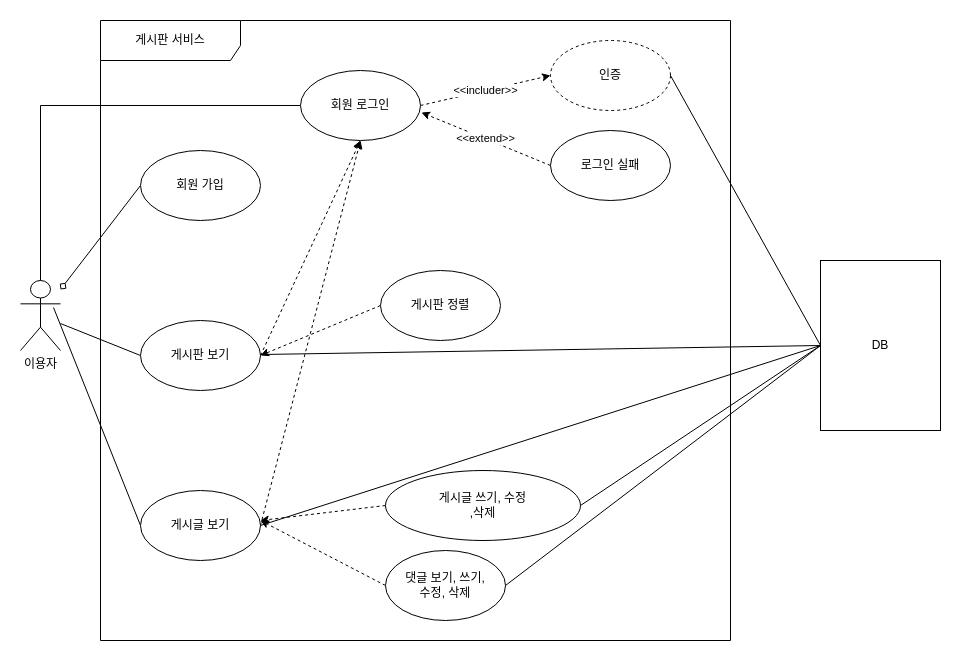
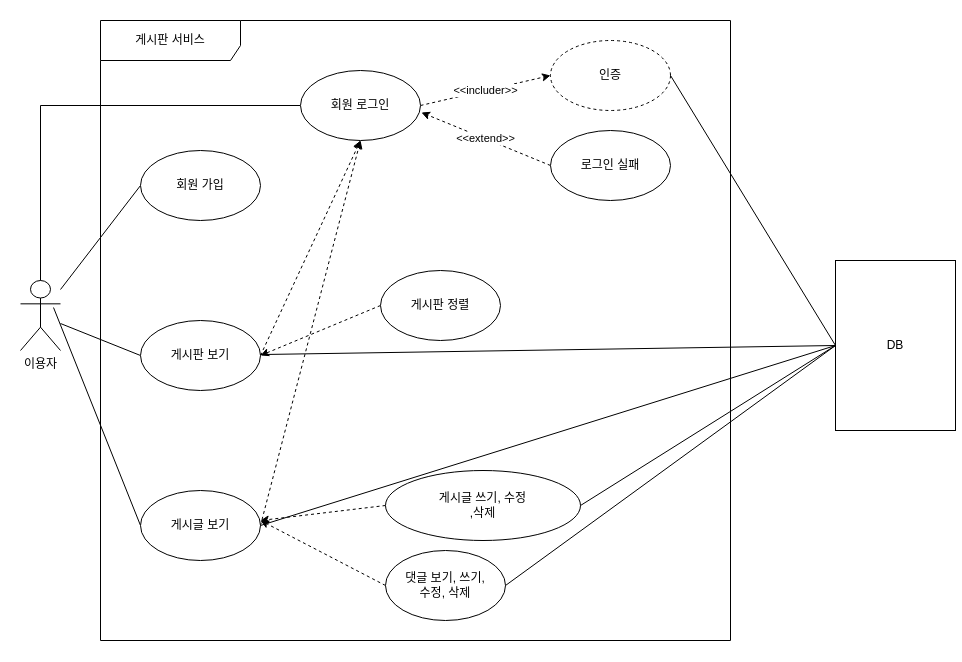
(66, 283) -> (64, 286)
(881, 346) -> (896, 346)
